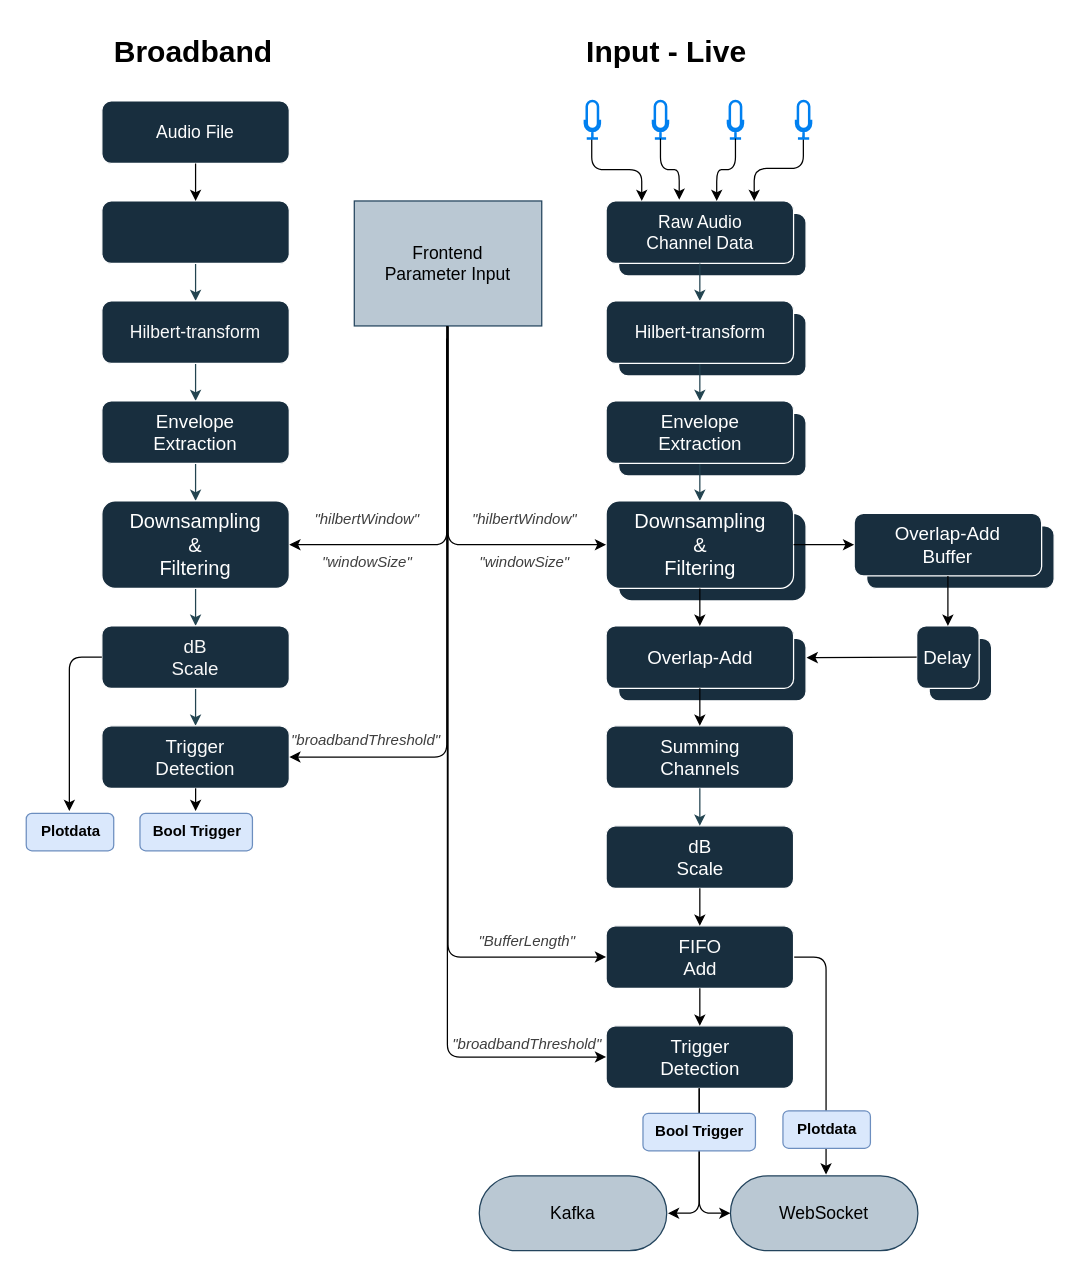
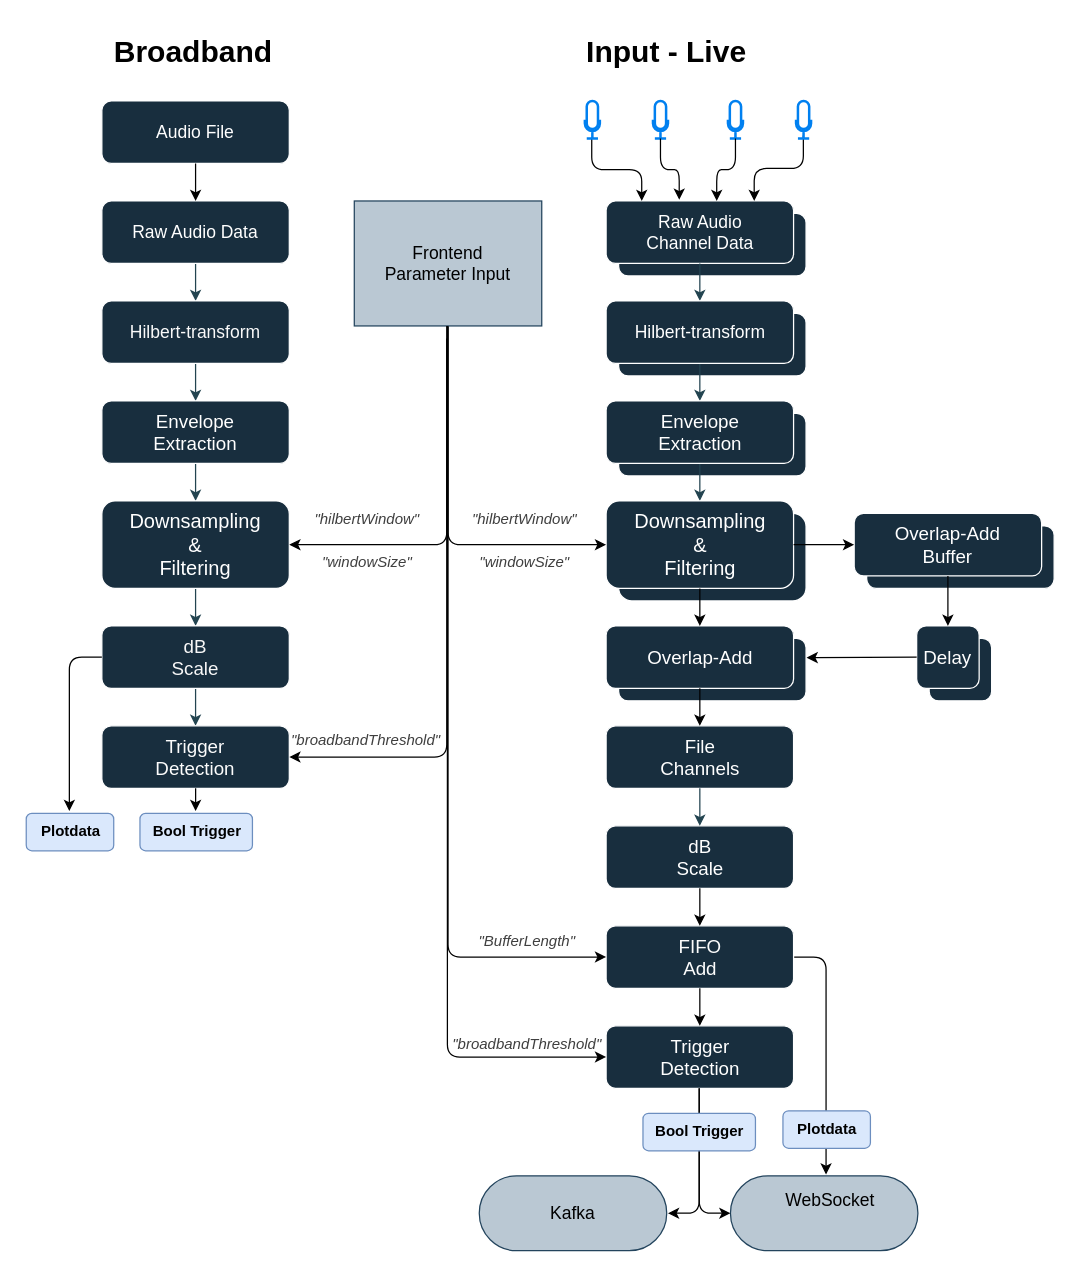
none -> (196, 232)
(701, 757) -> (701, 757)
(824, 1213) -> (831, 1201)
